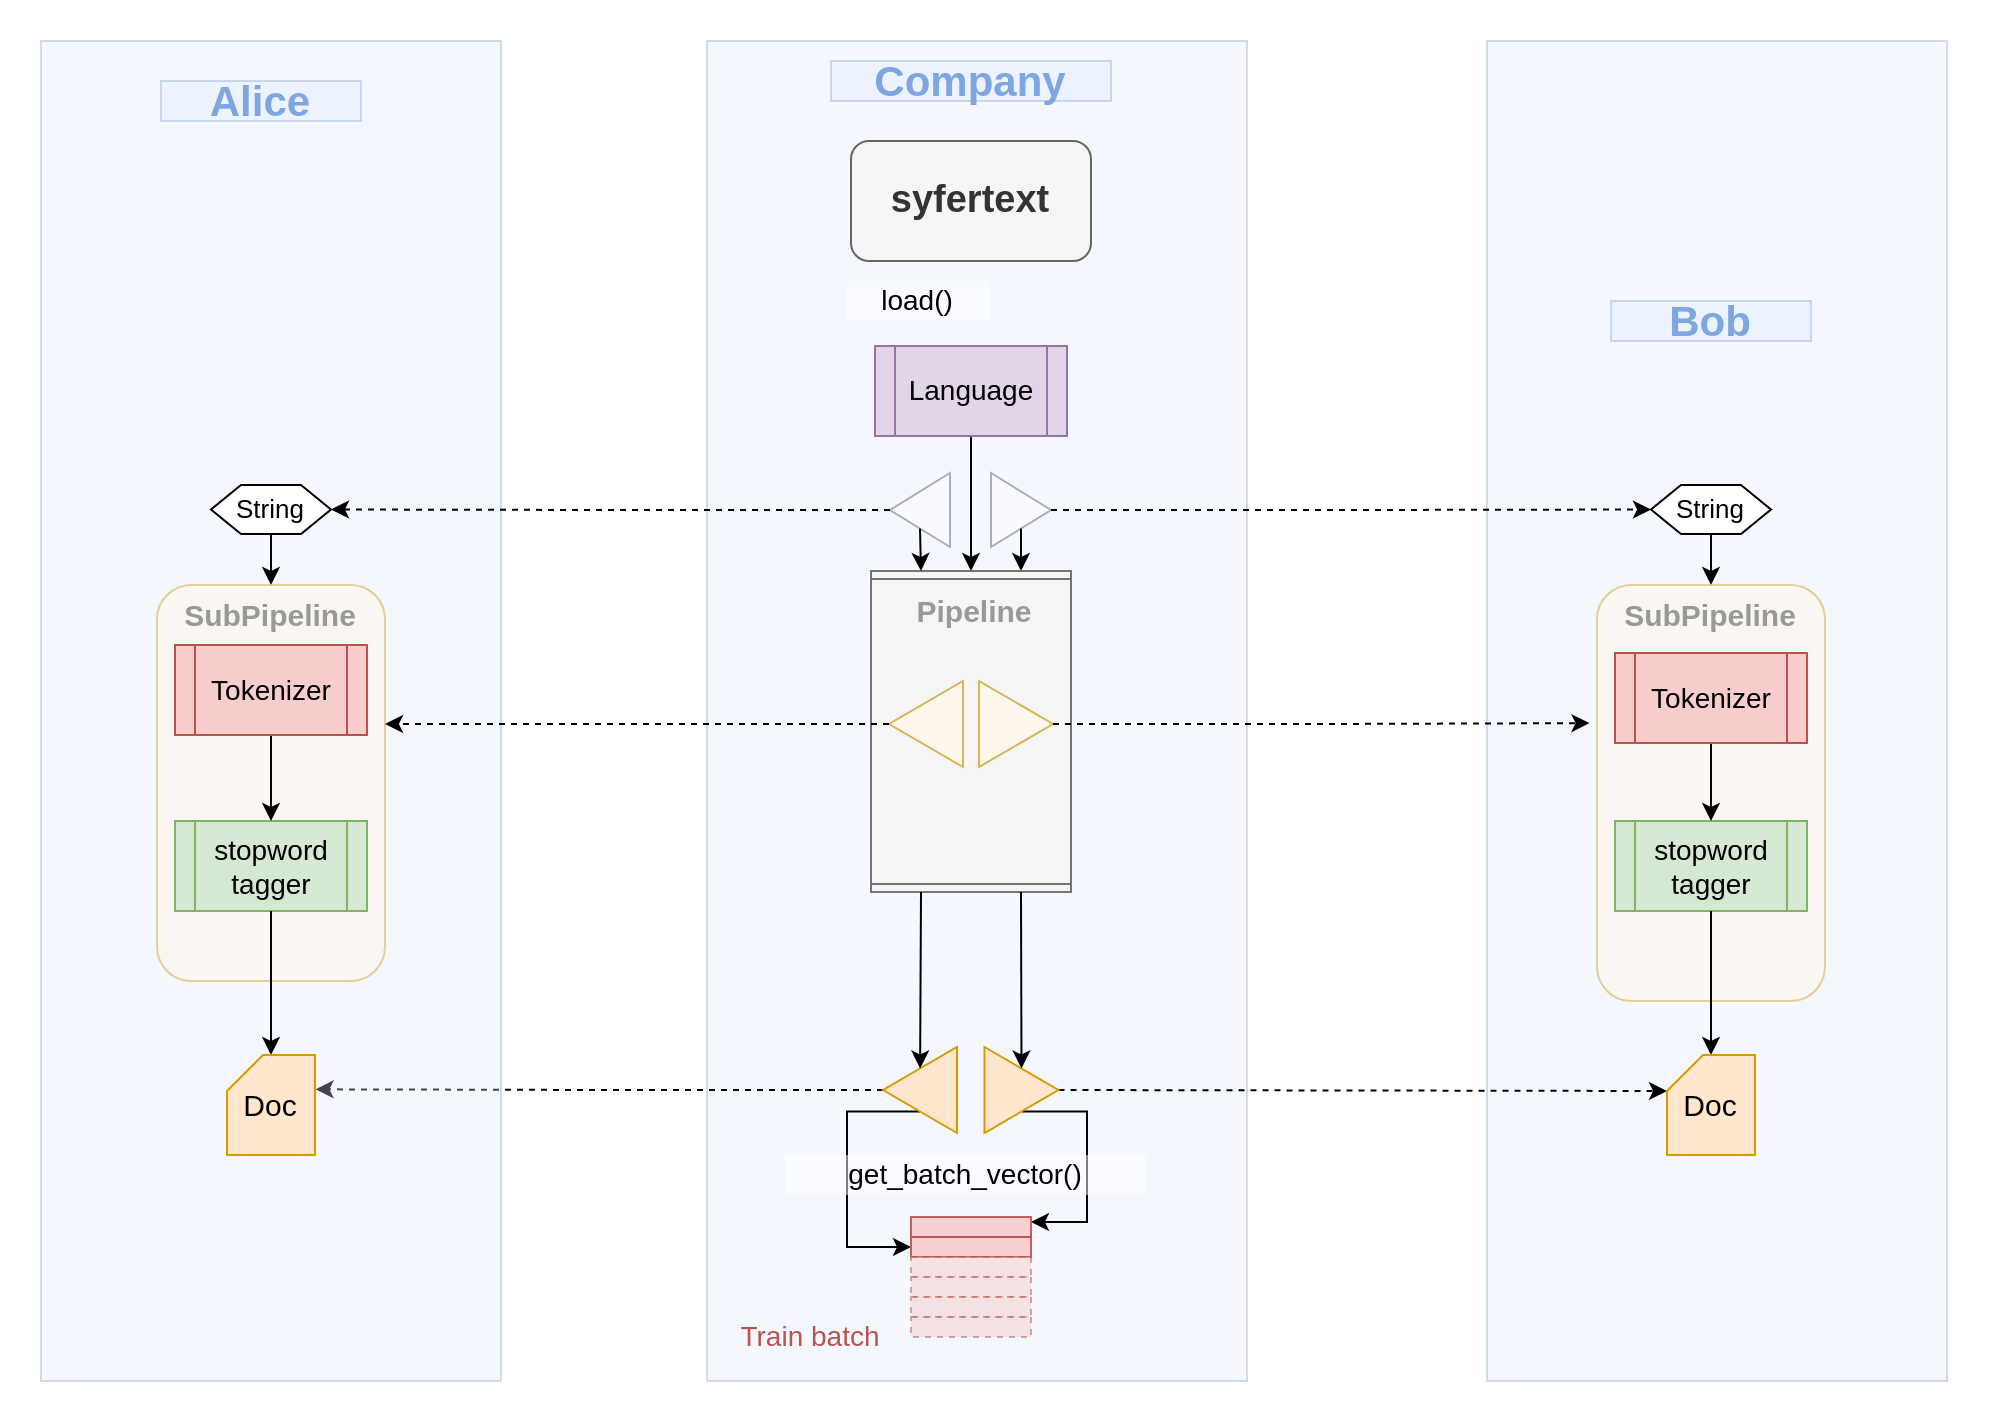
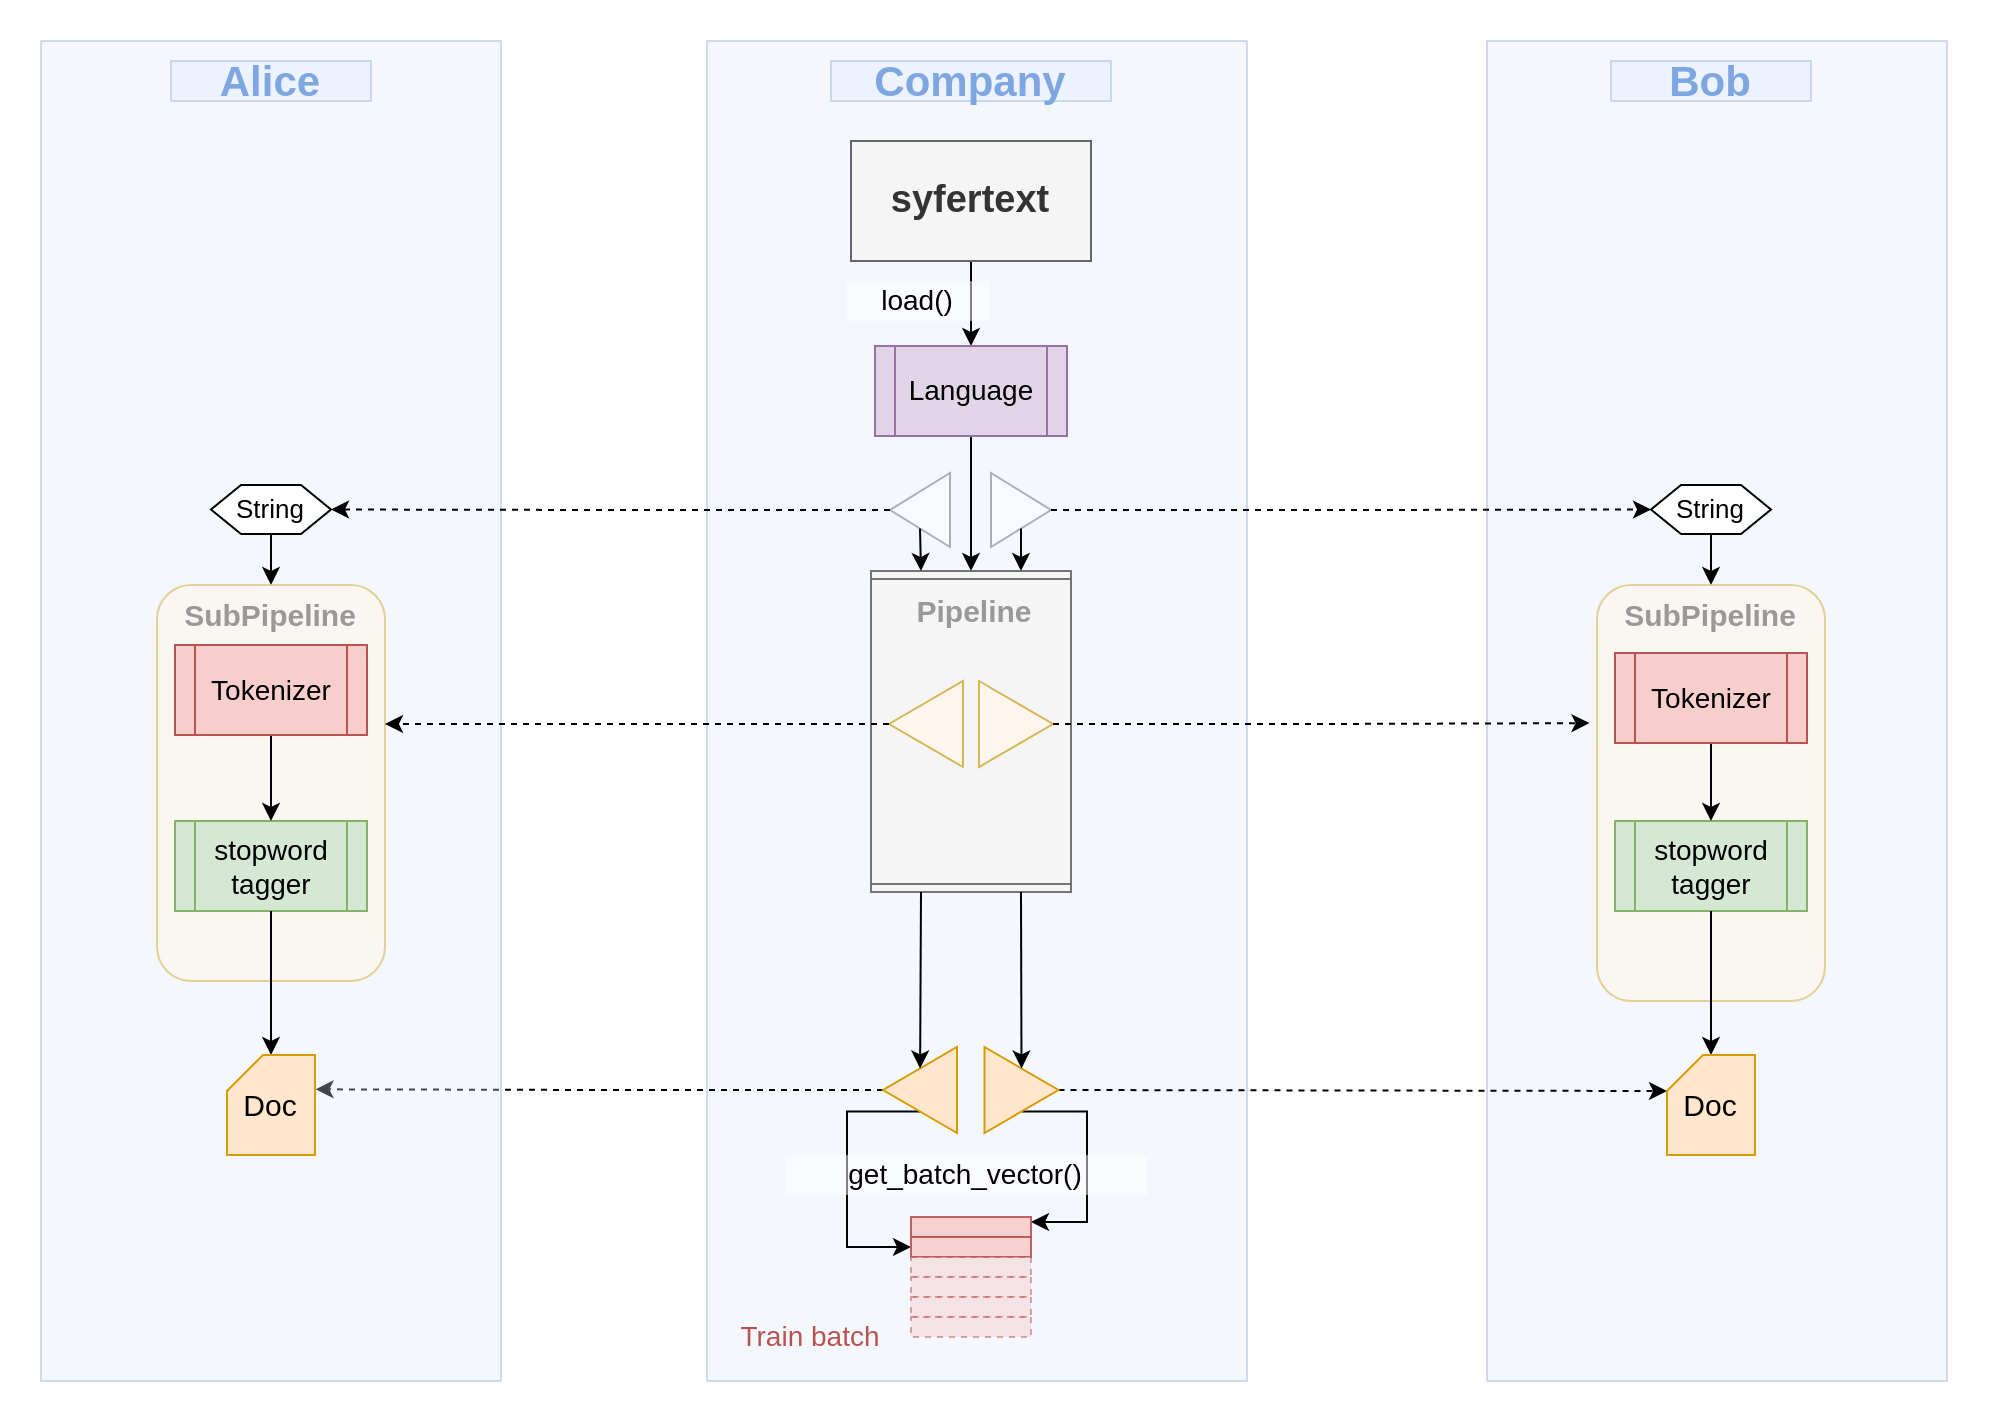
(261, 101) -> (271, 81)
(971, 201) -> (971, 201)
none -> (971, 271)
(1711, 321) -> (1711, 81)
